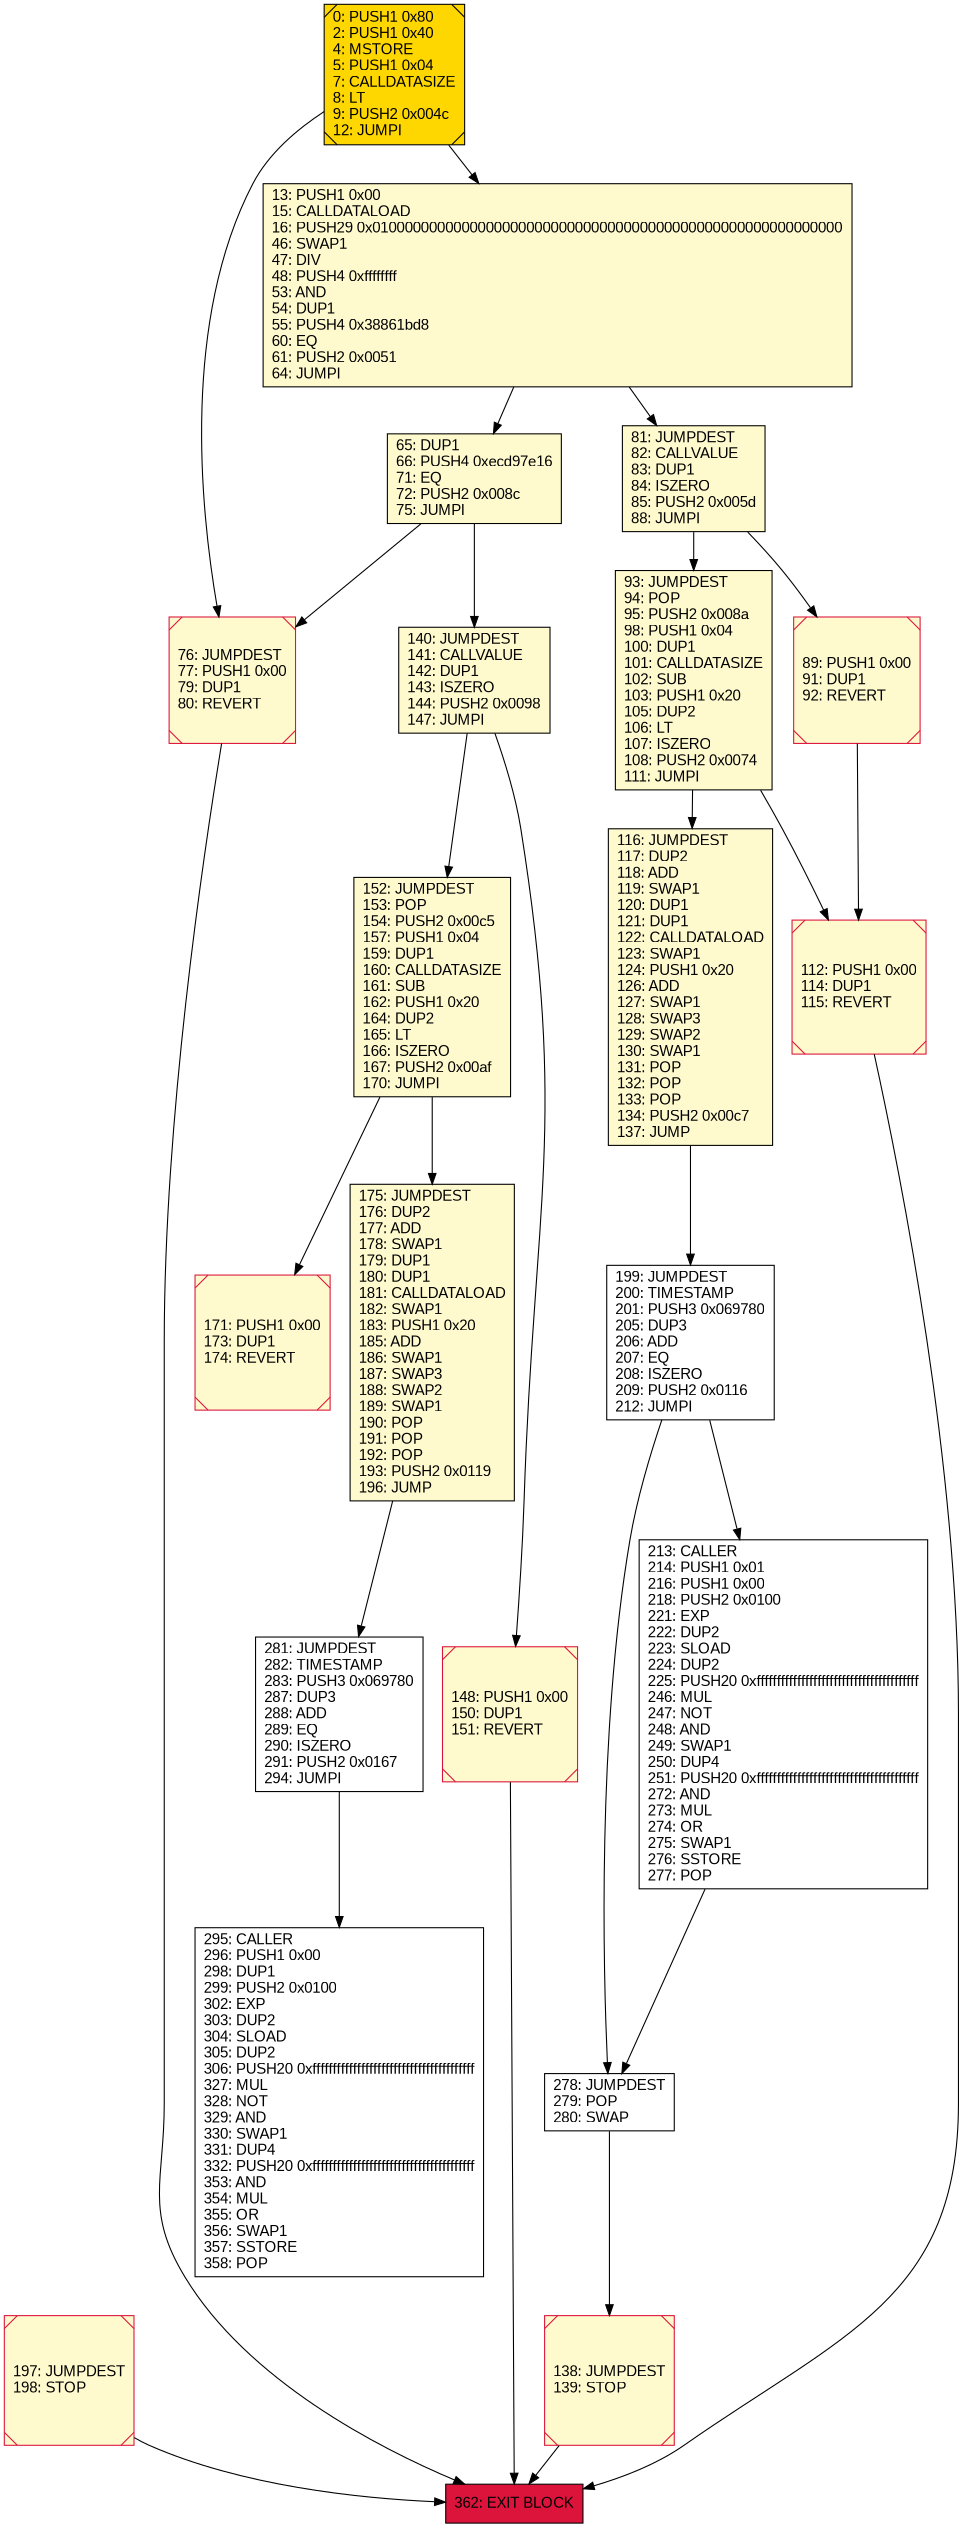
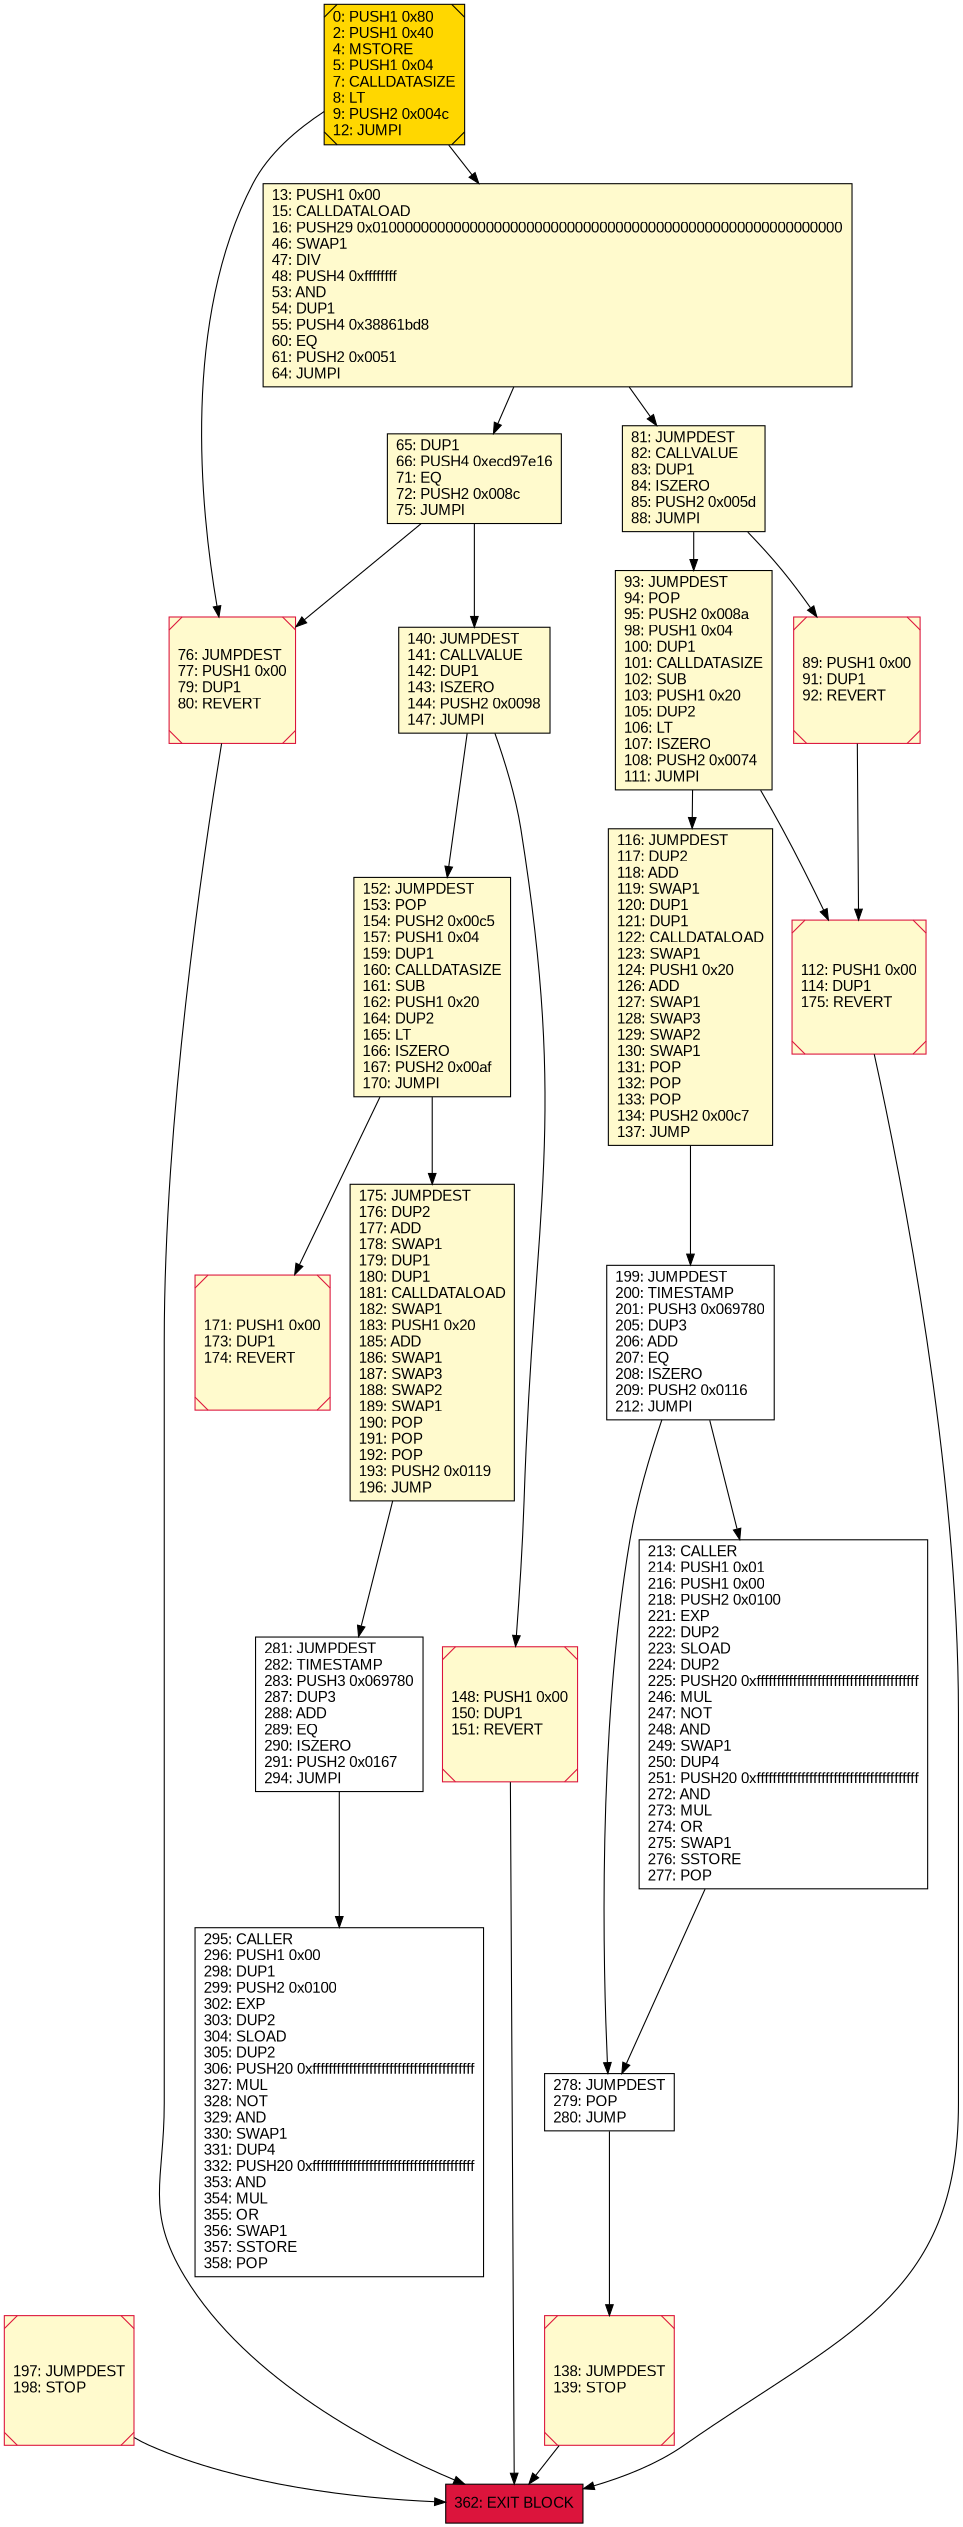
(859, 987) -> (859, 987)
(609, 2102) -> (609, 2102)
